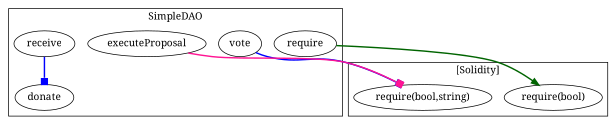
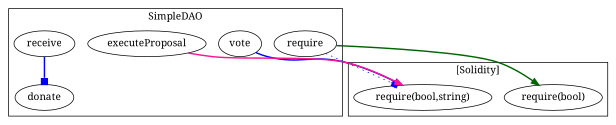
(257, 58) -> (257, 58)
(327, 59) -> (327, 59)
none -> (358, 68)
